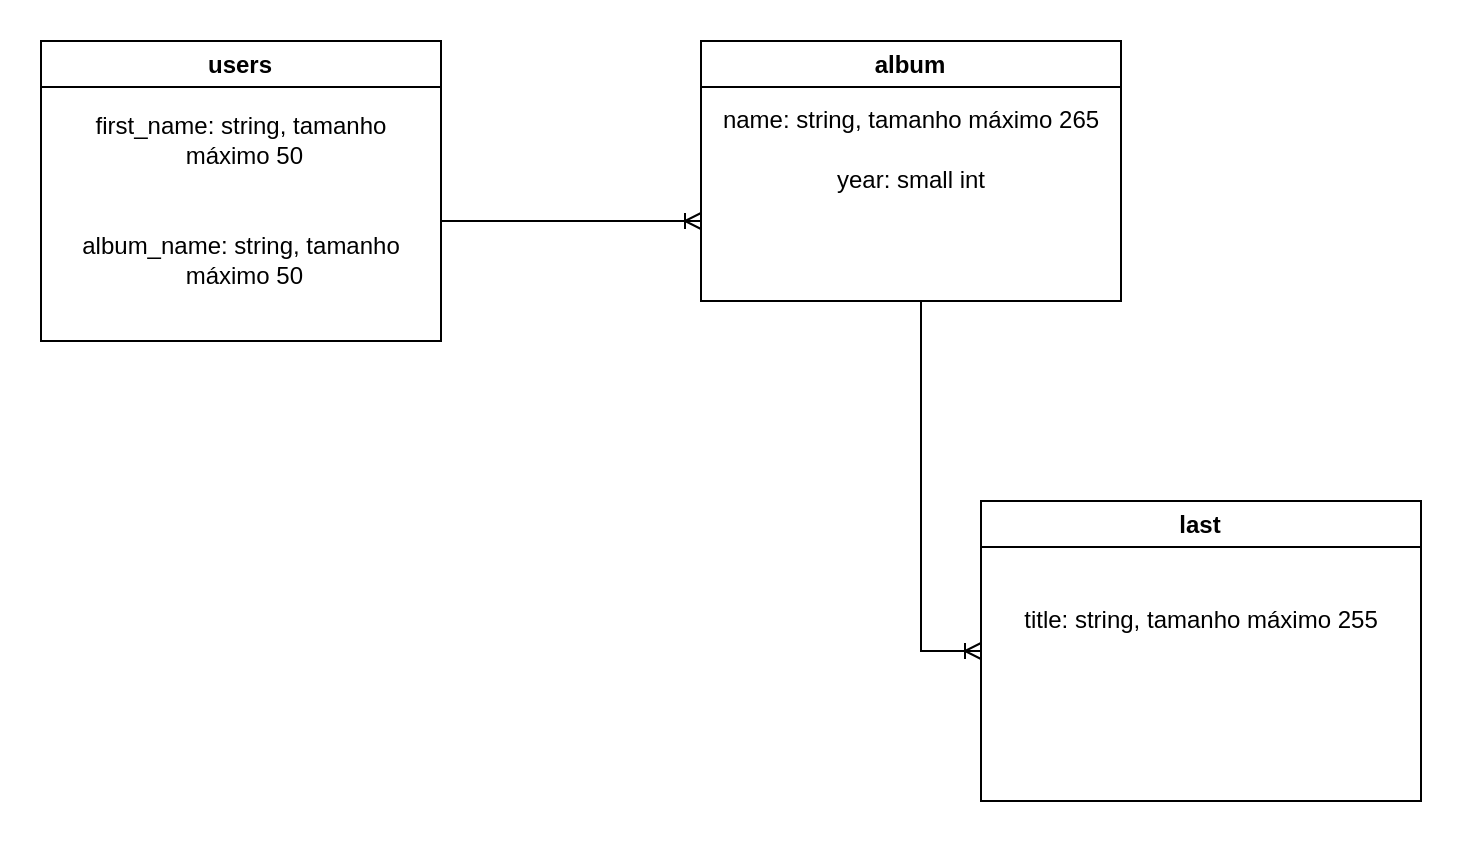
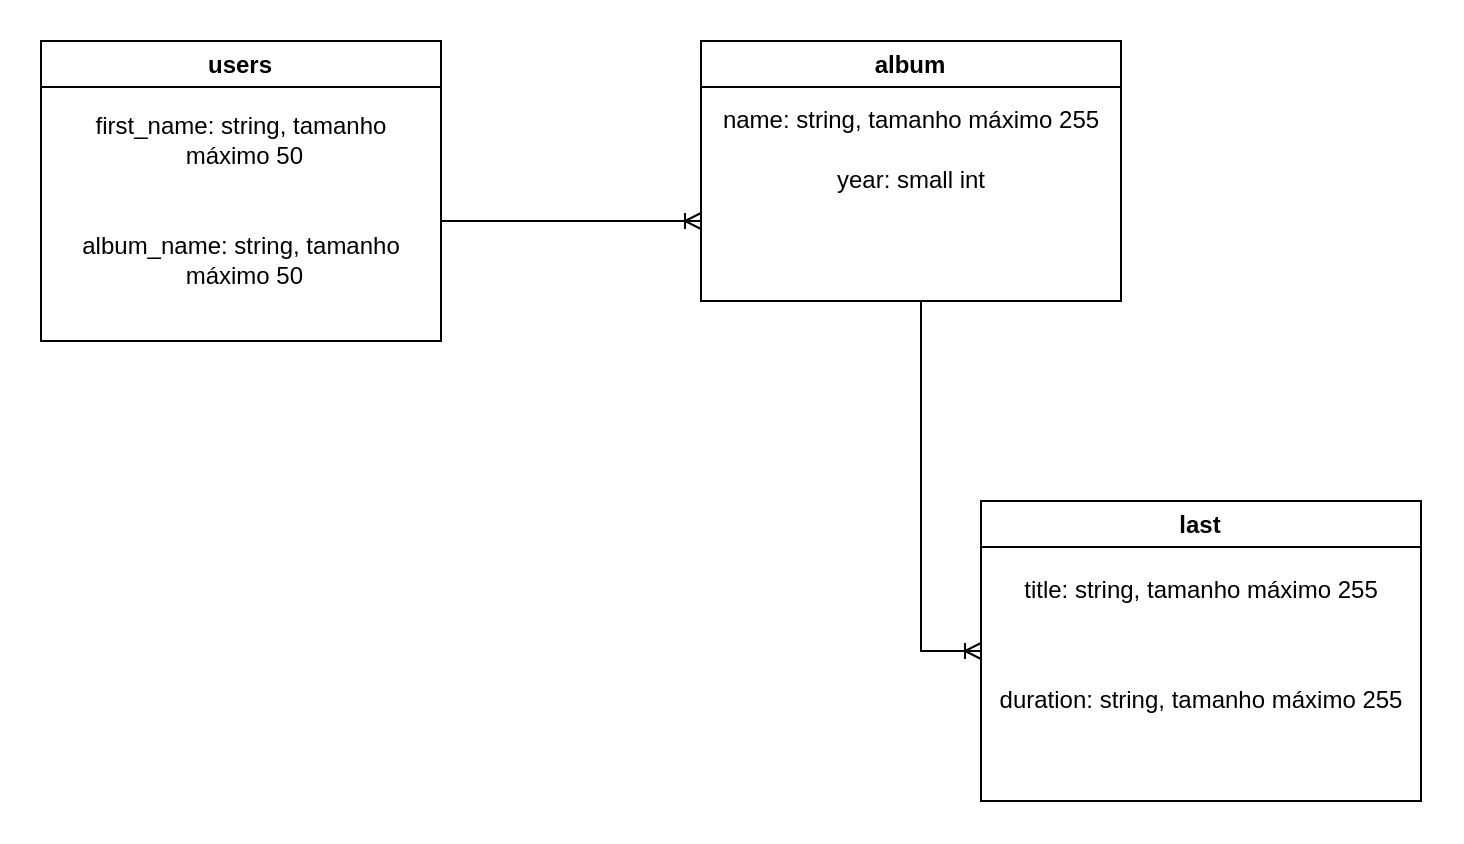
(912, 121) -> (912, 121)
(1201, 621) -> (1201, 591)
none -> (1201, 701)
